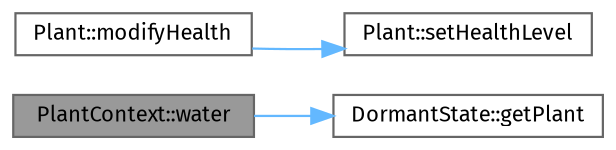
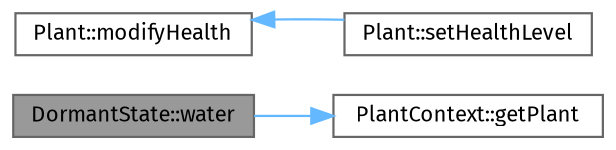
(287, 49) -> (310, 19)
(134, 116) -> (134, 116)
(468, 116) -> (468, 116)
